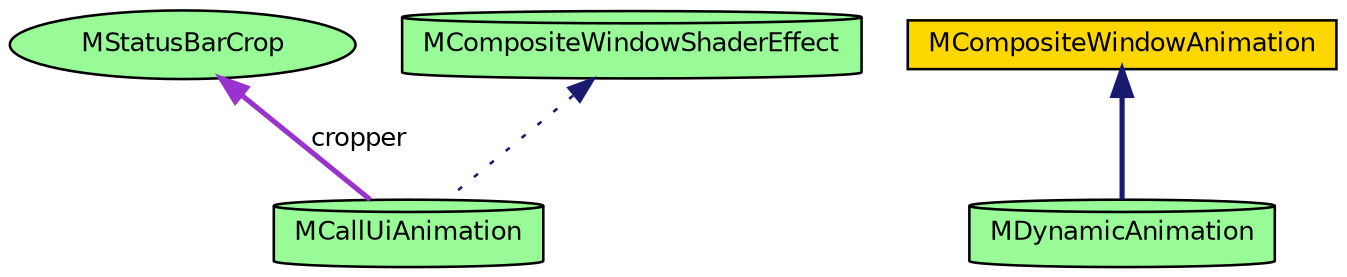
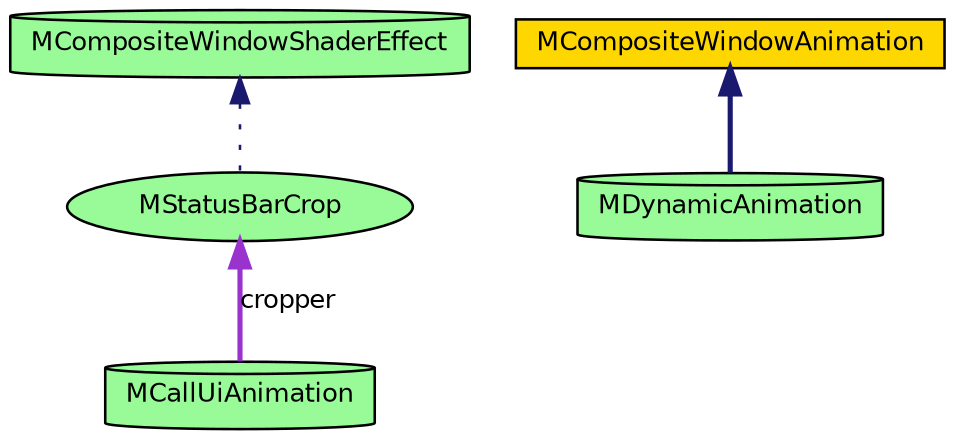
(510, 148) -> (240, 138)
